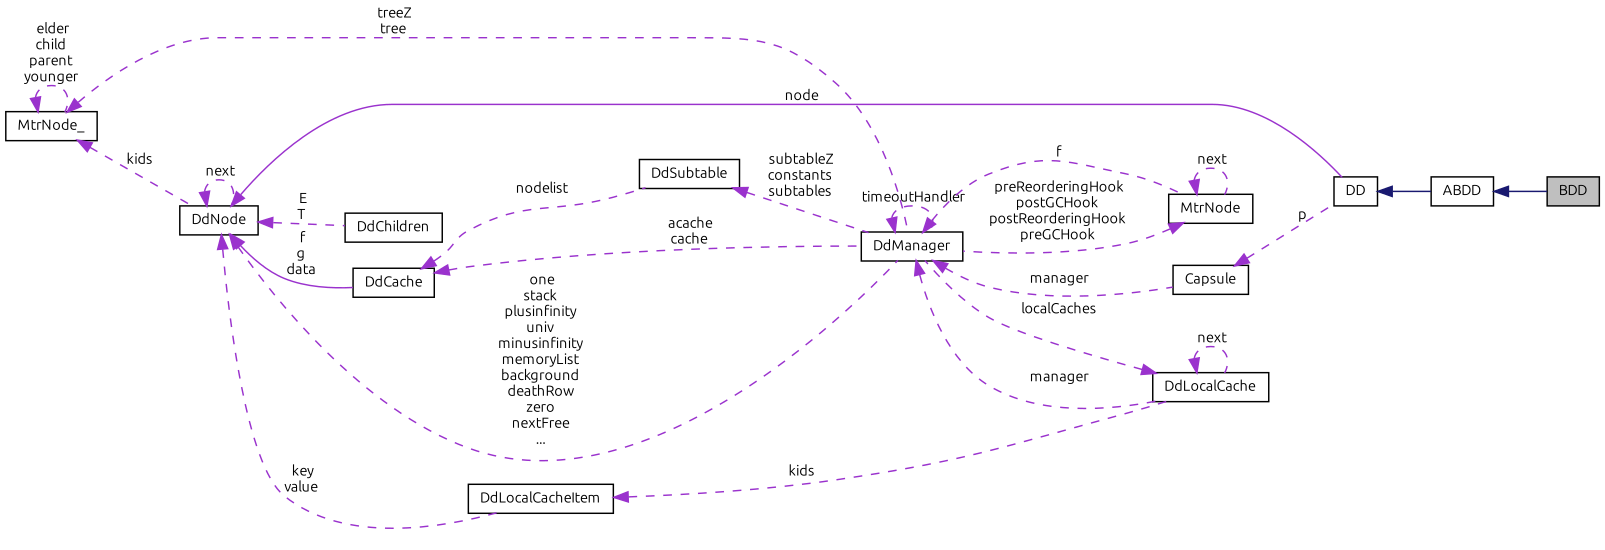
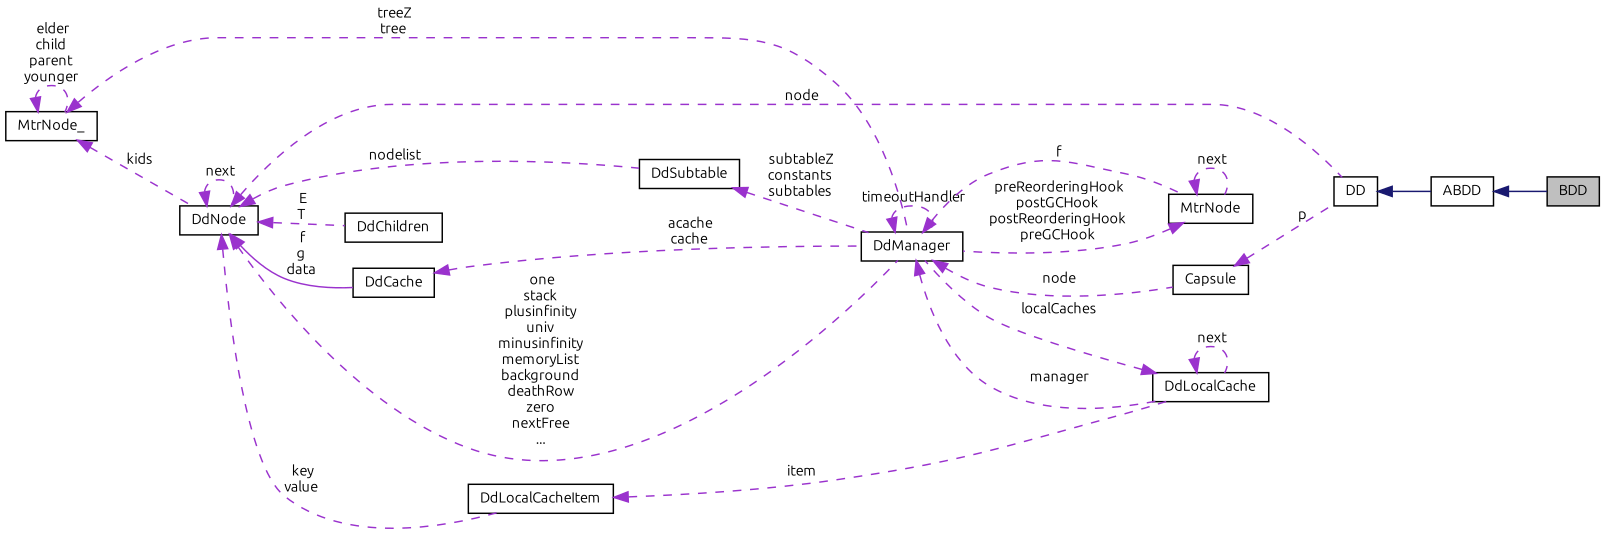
(788, 104) -> (788, 104)
(533, 209) -> (444, 163)
(1058, 279) -> (1058, 279)
(800, 472) -> (800, 472)
